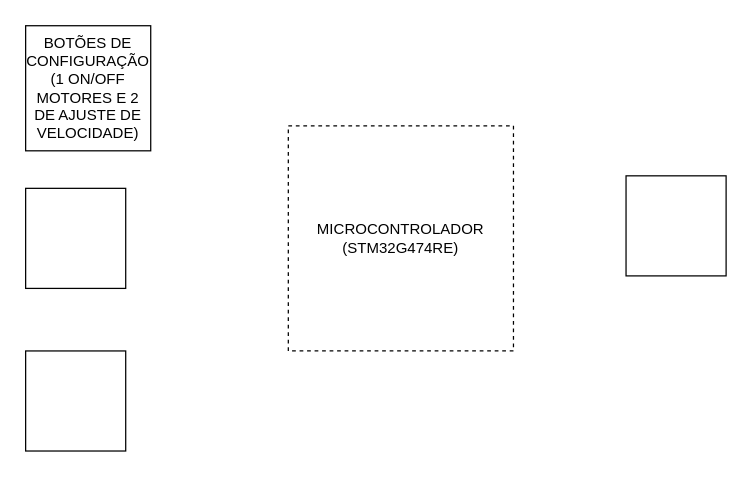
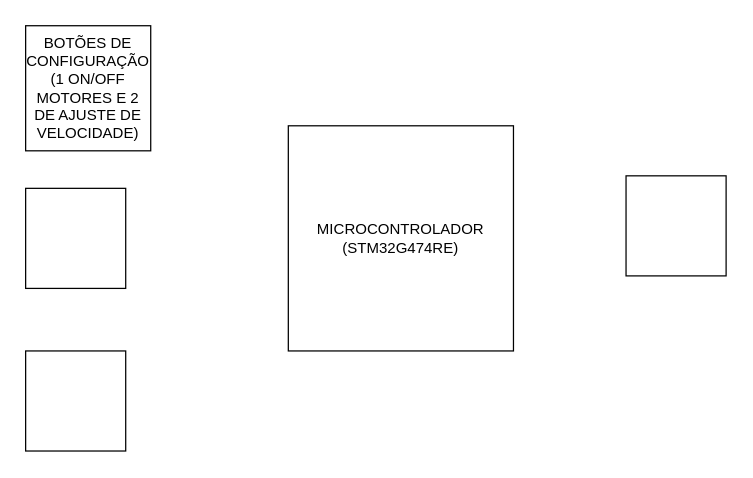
(401, 238) -> (401, 238)
